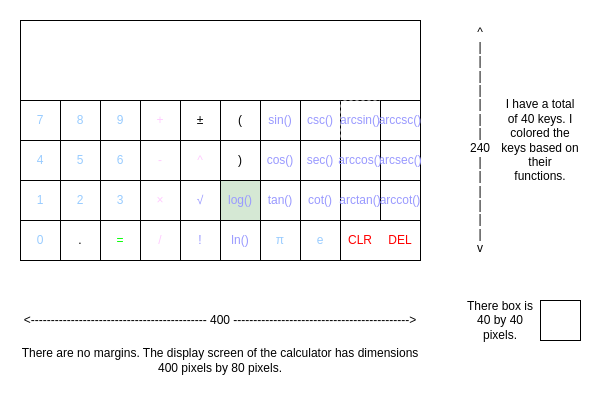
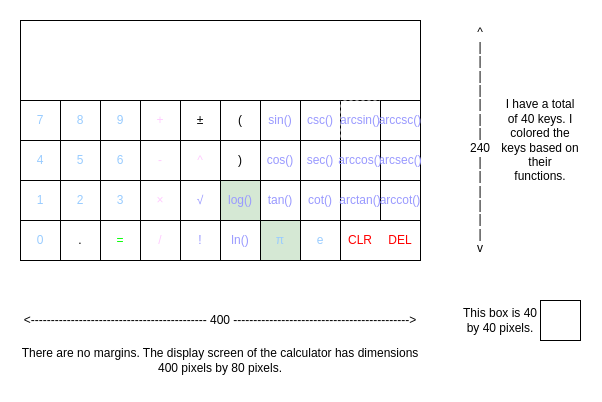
(281, 241) -> (281, 241)
(501, 321) -> (501, 321)
